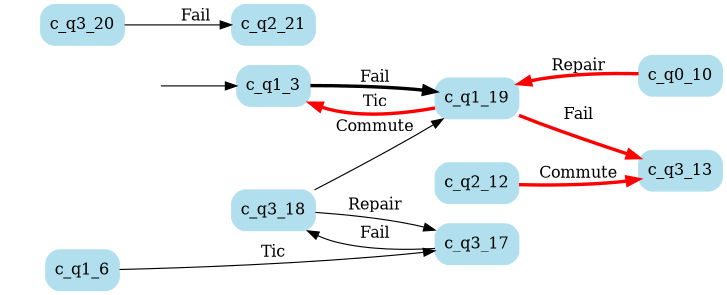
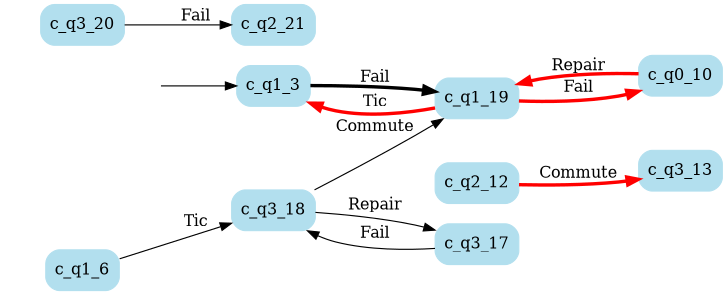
(573, 135) -> (573, 101)
(272, 264) -> (170, 243)
